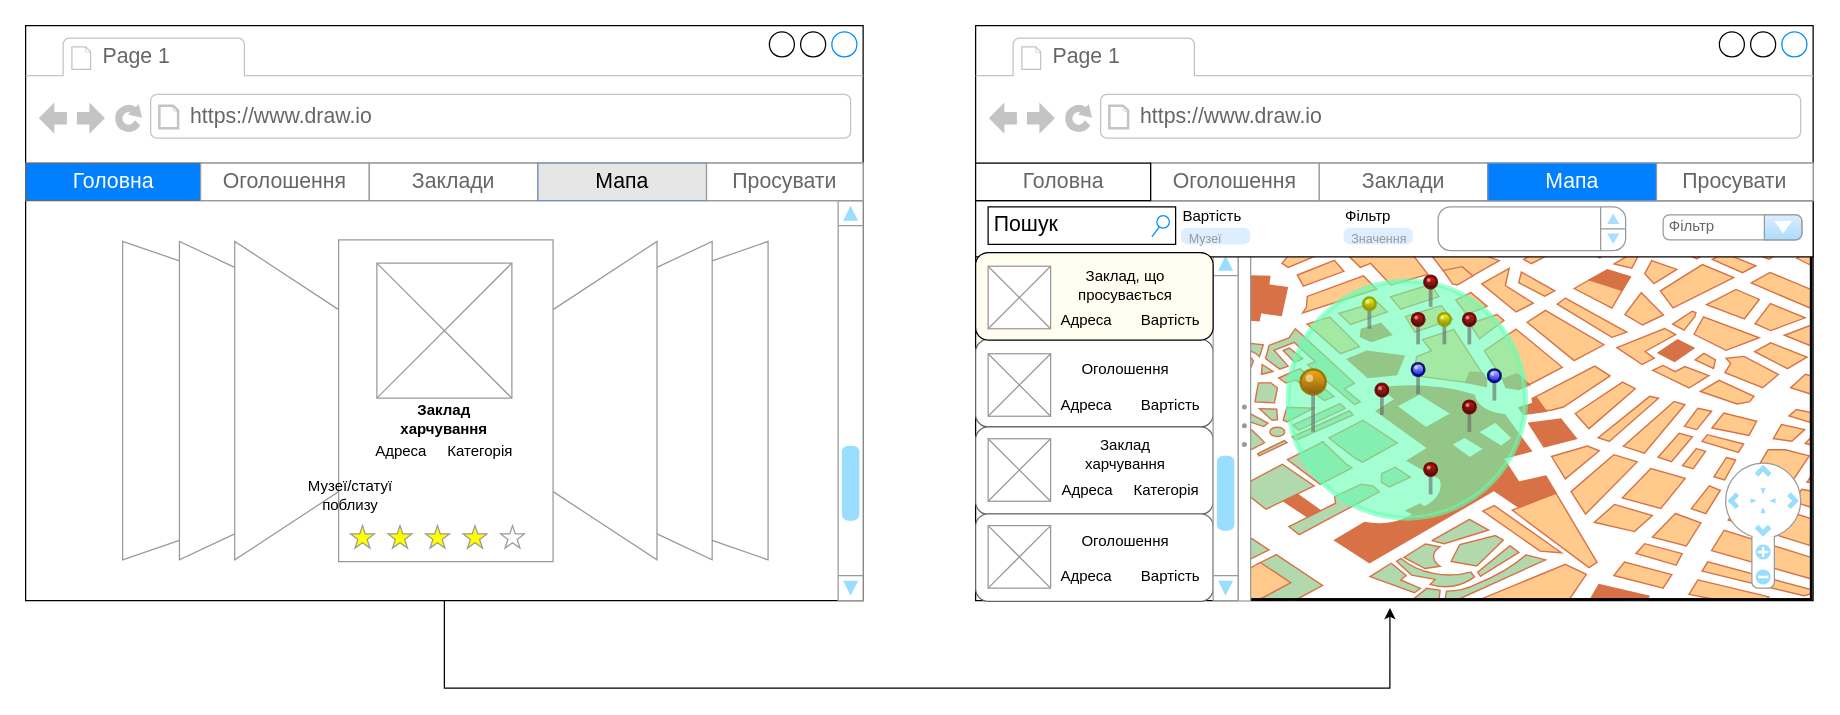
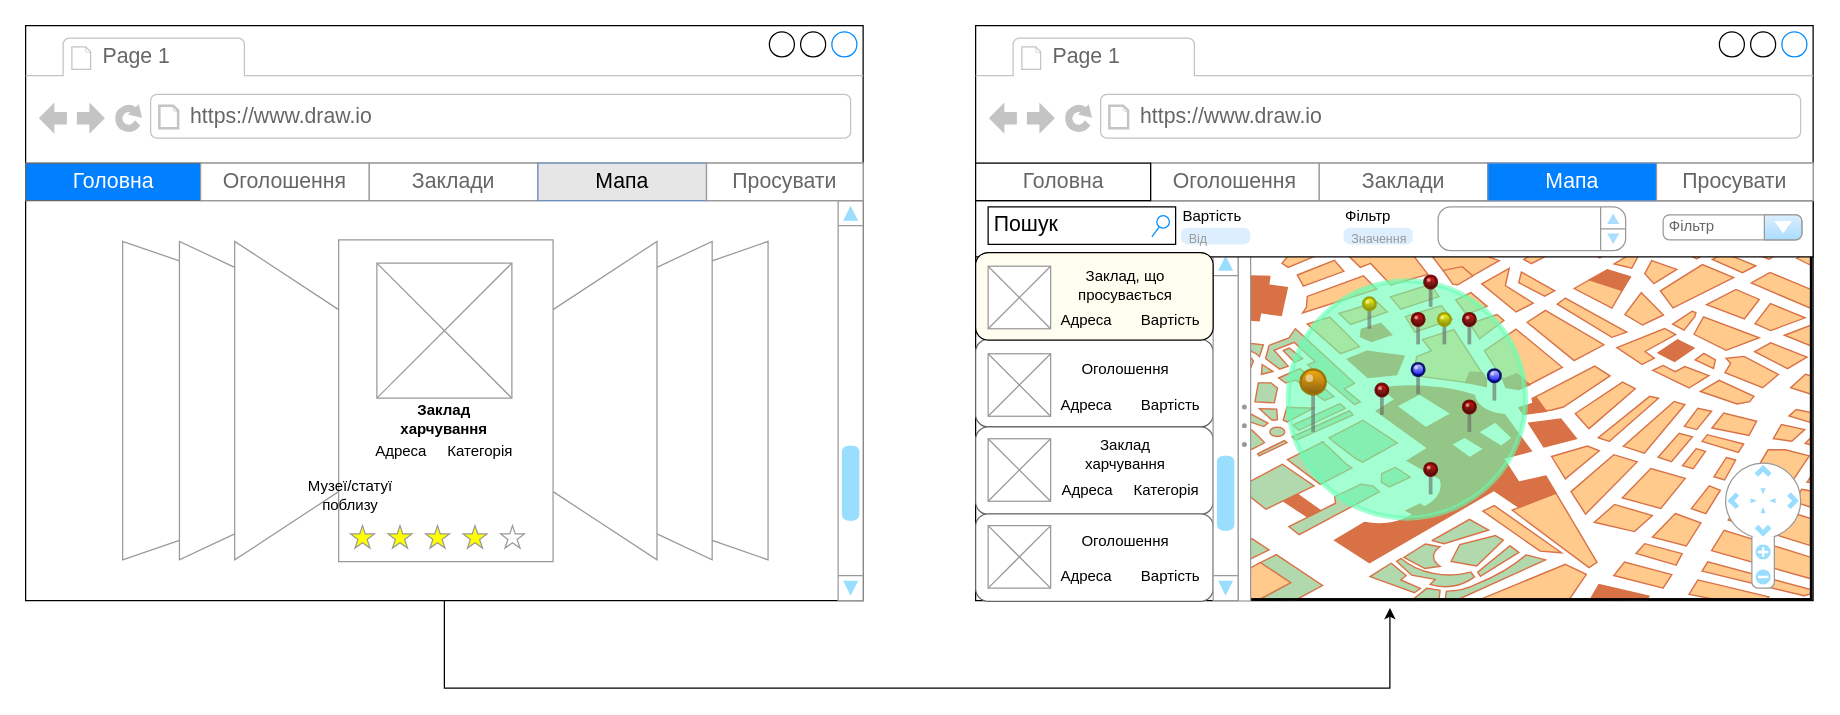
(1216, 236) -> (1205, 236)
